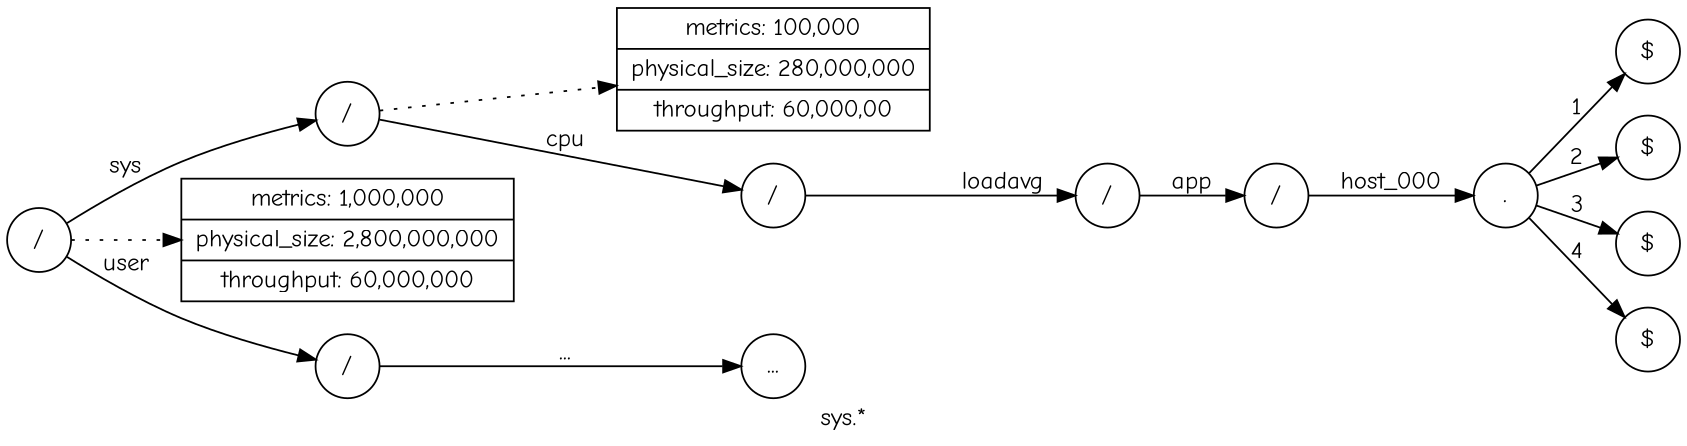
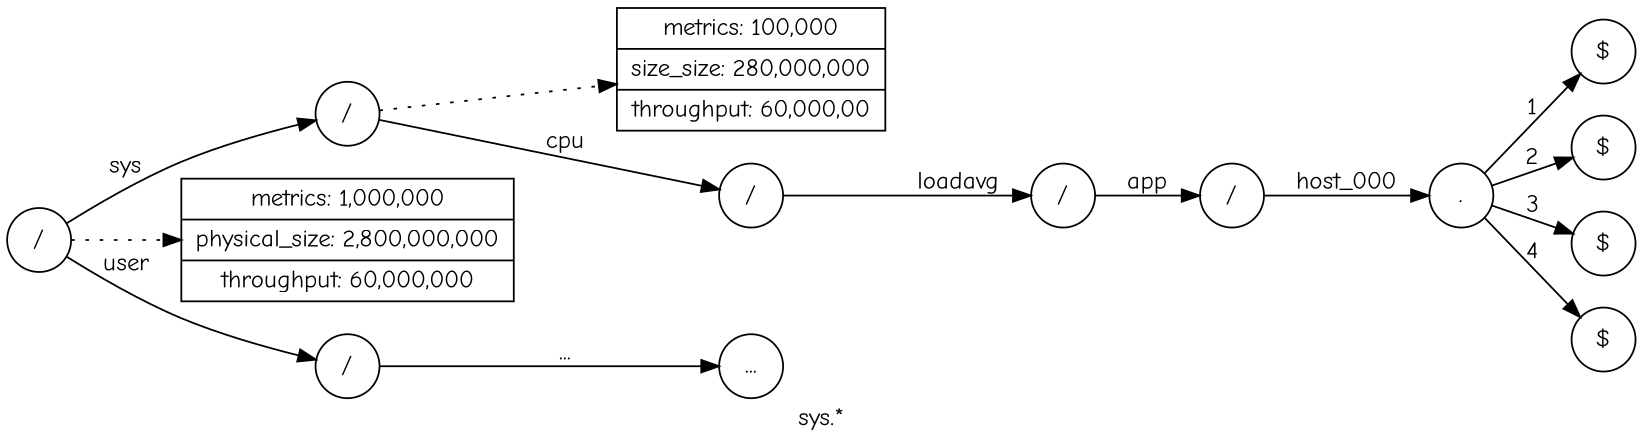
(773, 68) -> (751, 68)
